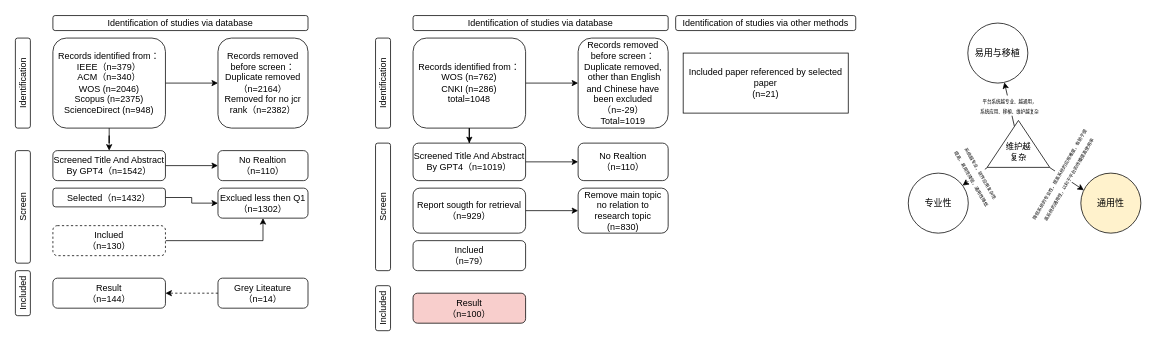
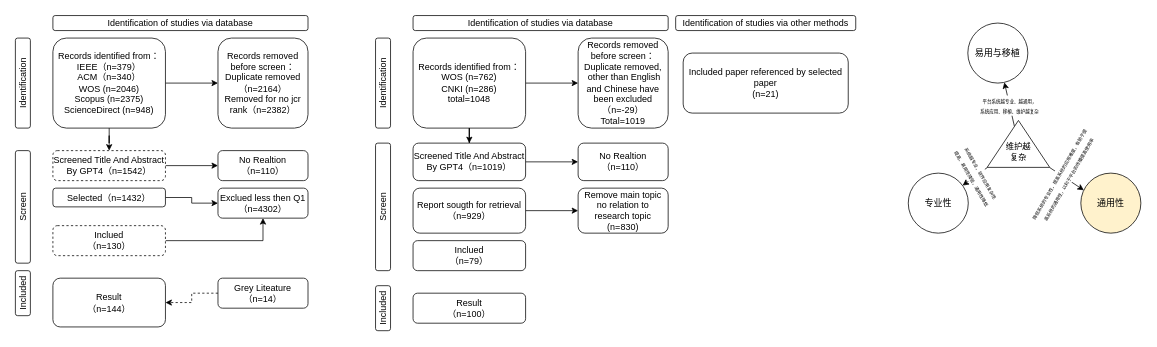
(765, 83) -> (765, 83)
(109, 165) -> (109, 165)
(263, 203) -> (263, 203)
(109, 293) -> (109, 302)
(469, 308) -> (469, 308)
